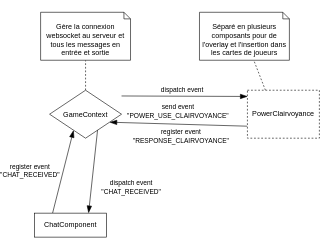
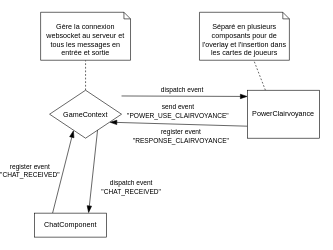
(284, 114) -> (284, 114)
